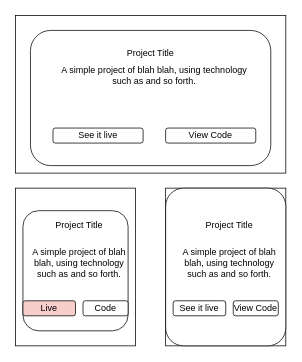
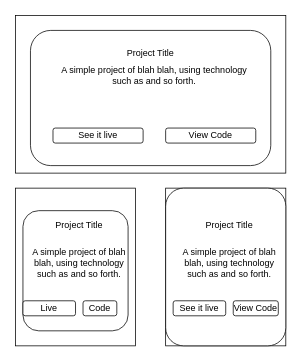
(49, 308) -> (49, 308)
(105, 308) -> (100, 308)
